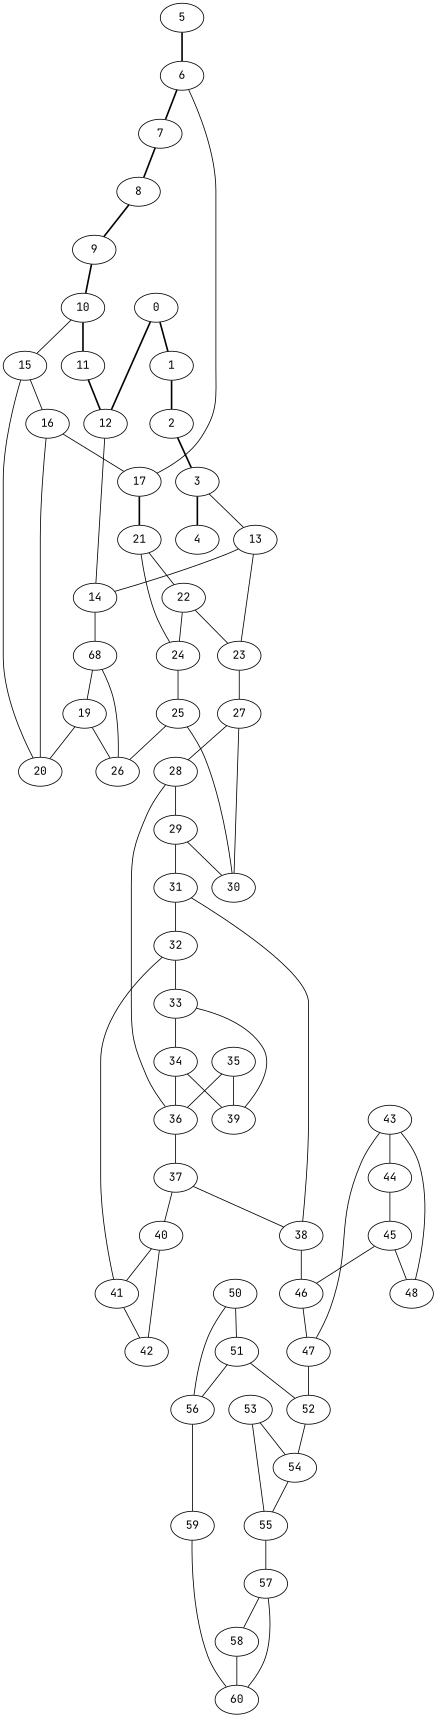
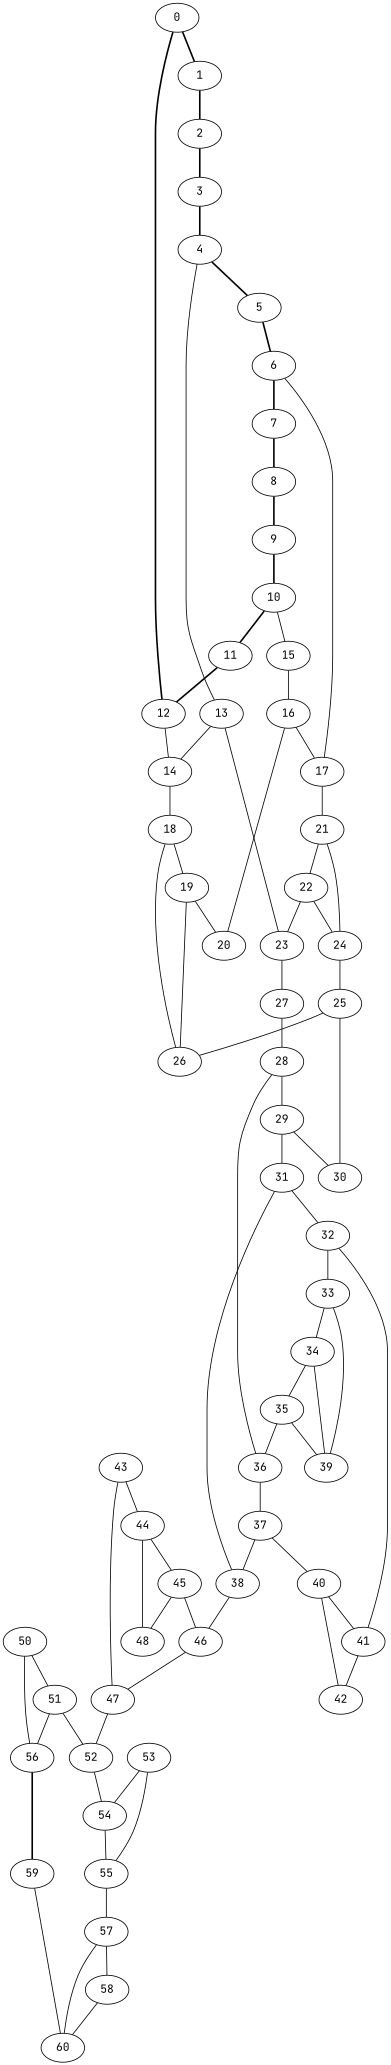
none -> (230, 279)
(139, 511) -> (322, 801)
(226, 511) -> (186, 484)
(3, 571) -> none
(95, 656) -> (170, 830)
(236, 801) -> none
(176, 1091) -> (297, 1381)
(425, 1204) -> (143, 1584)
(193, 1468) -> (32, 1816)
